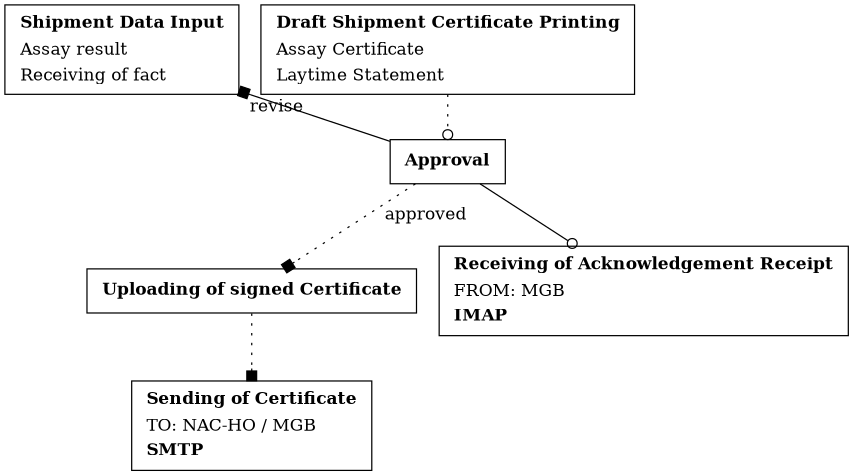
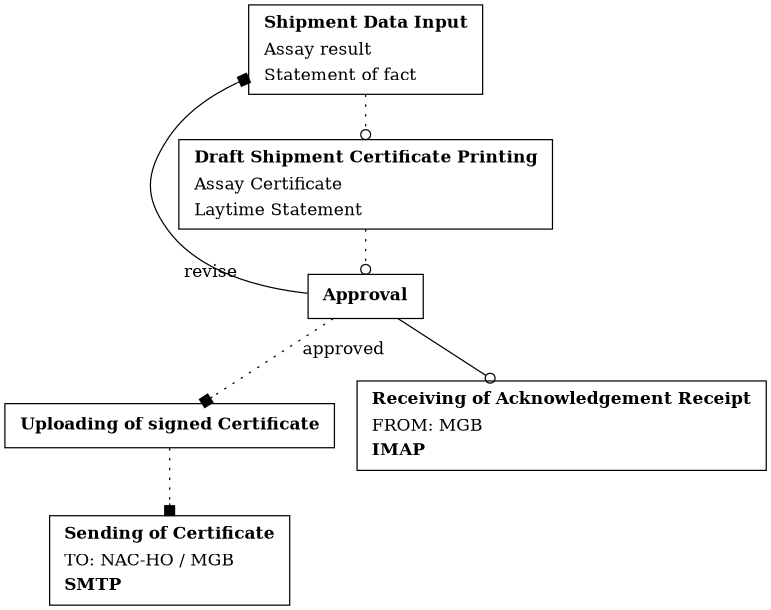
(94, 75) -> (341, 75)
none -> (366, 112)
